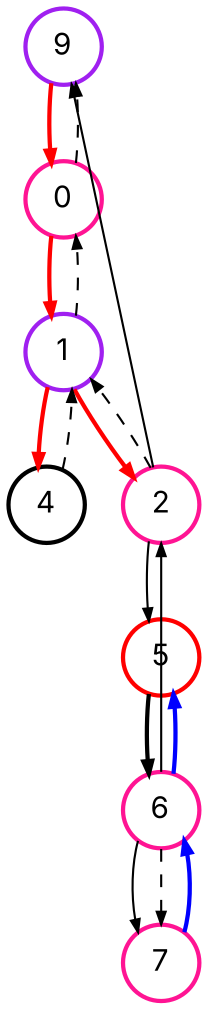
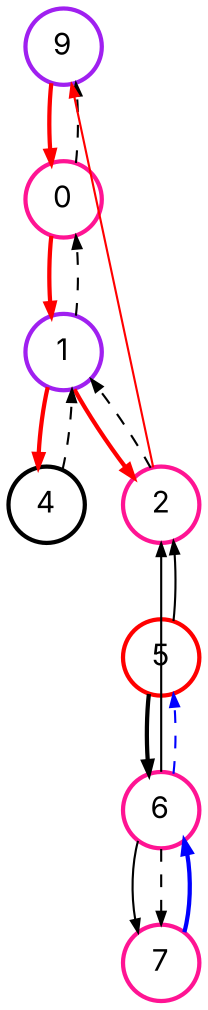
(114, 282) -> (114, 282)
(147, 575) -> (175, 588)
(175, 740) -> (175, 740)
